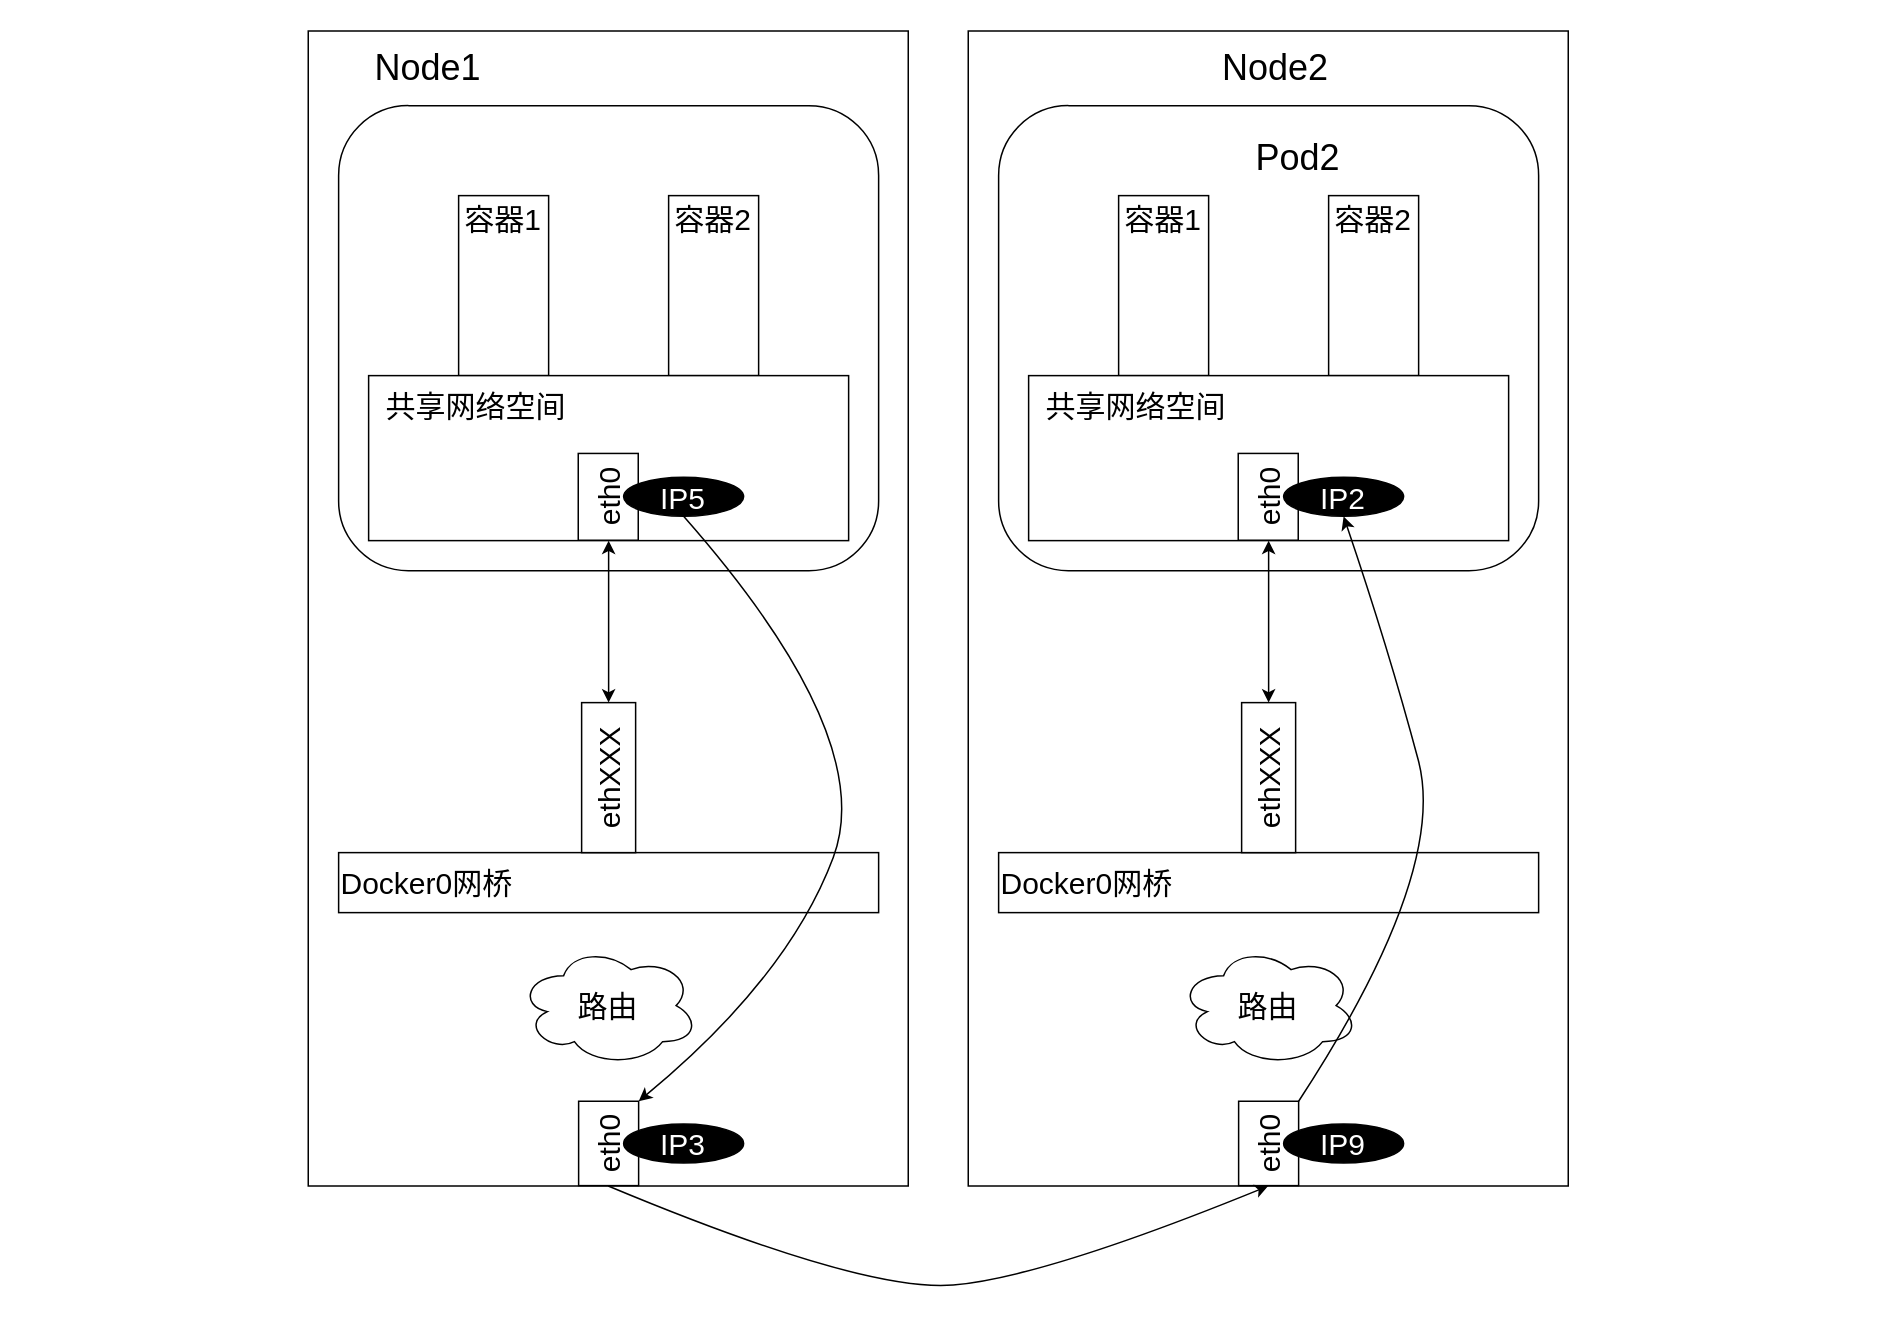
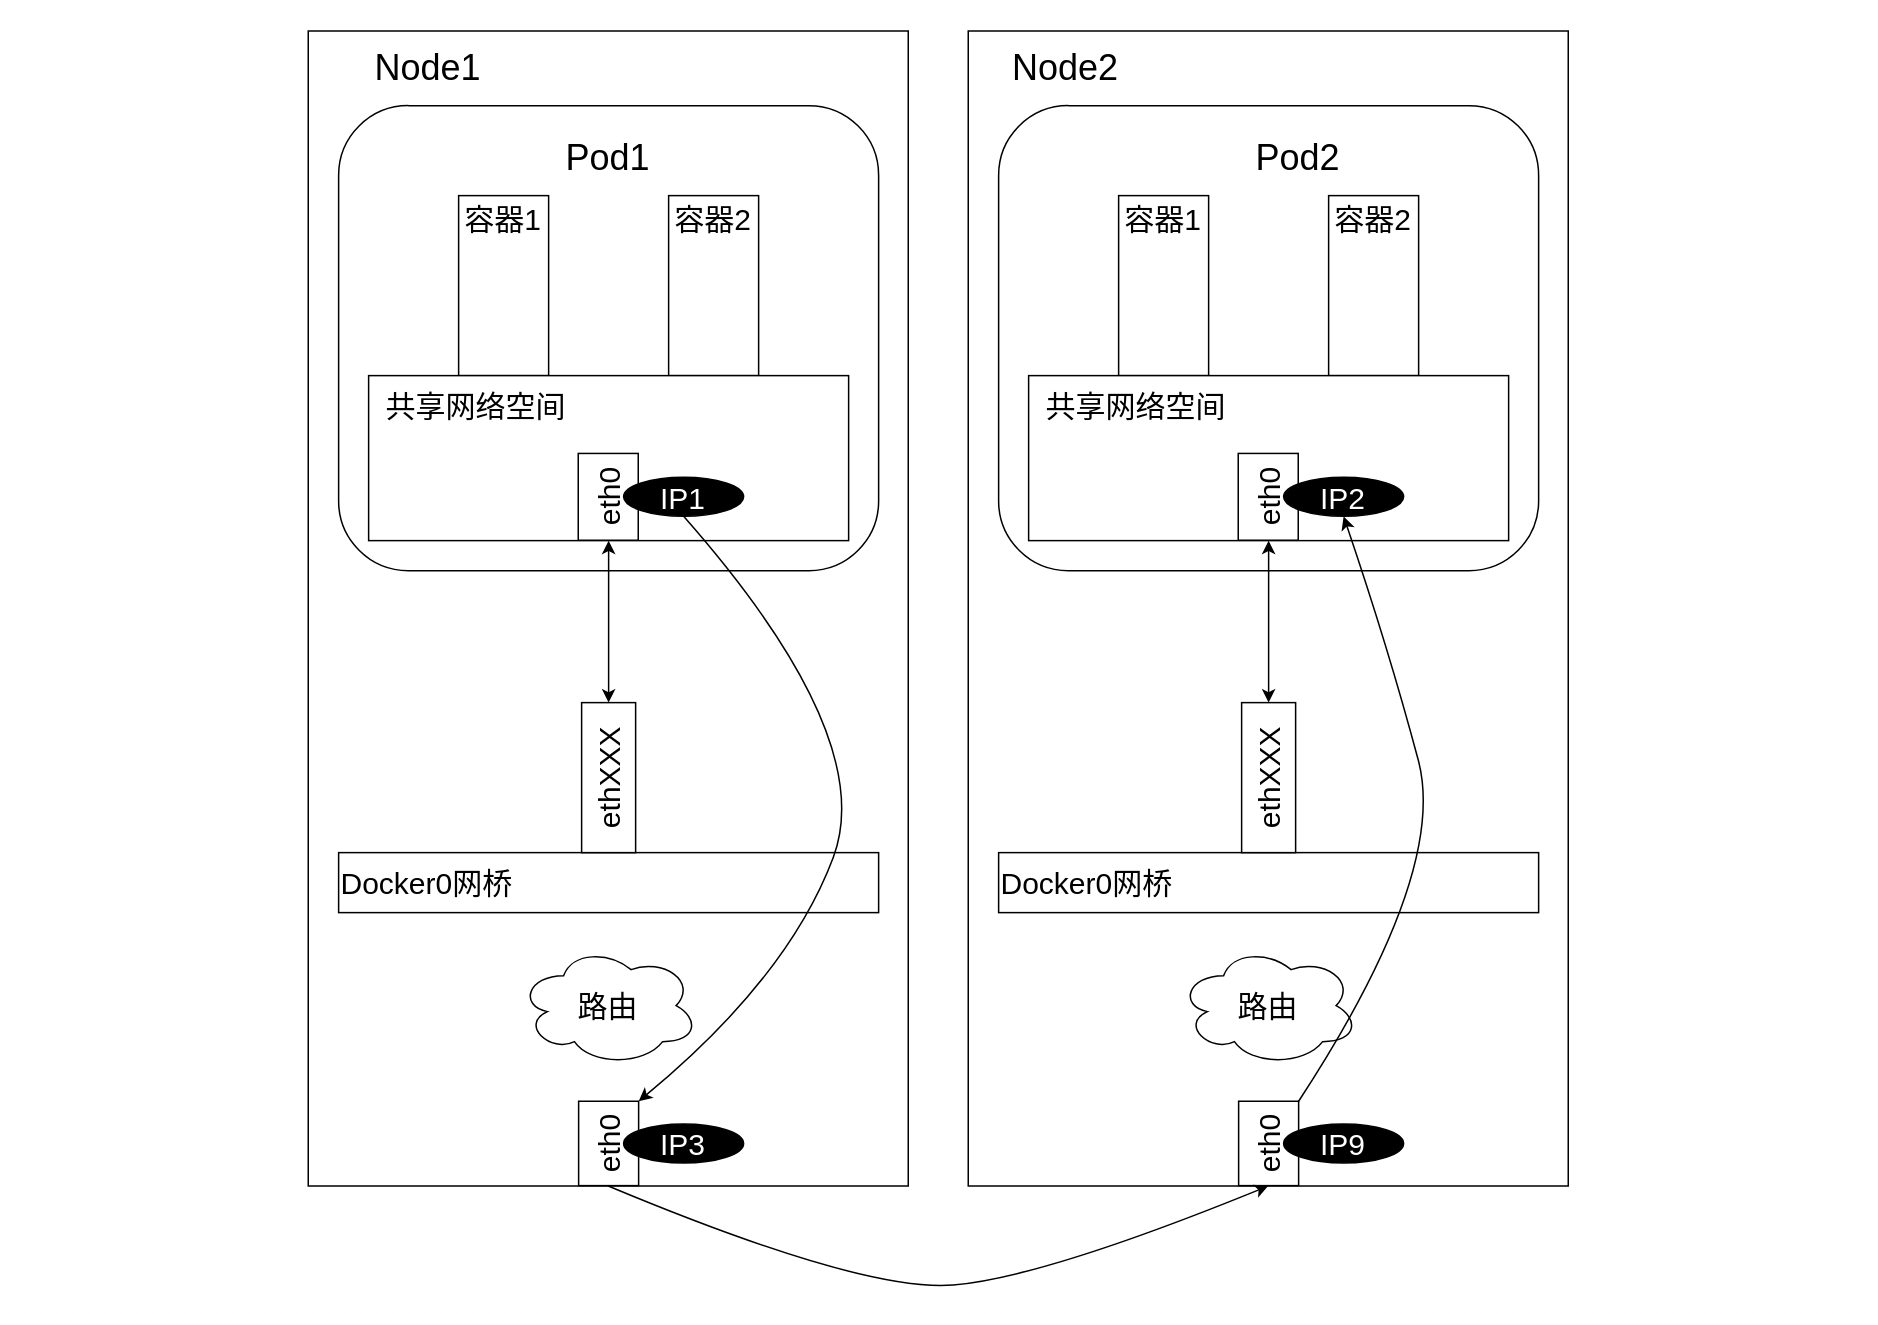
(1276, 68) -> (1066, 68)
none -> (609, 158)
(683, 497) -> (683, 497)
